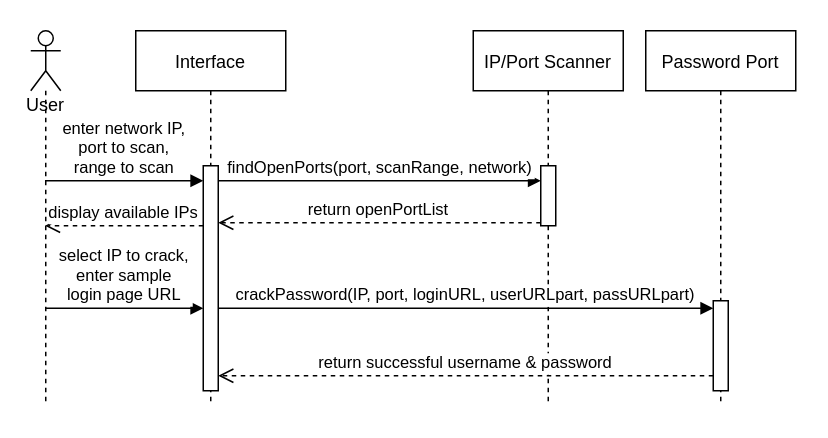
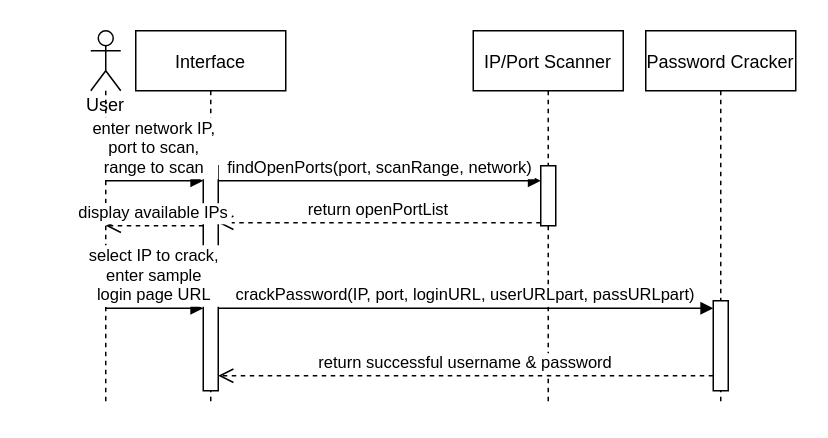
(720, 62) -> (720, 62)
(46, 218) -> (106, 218)
